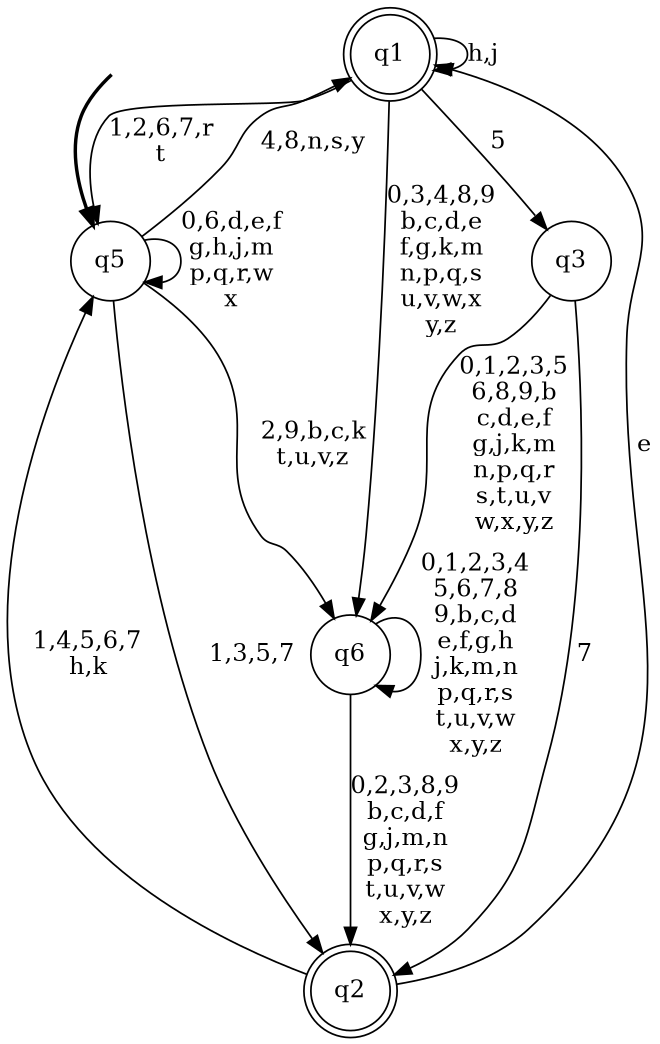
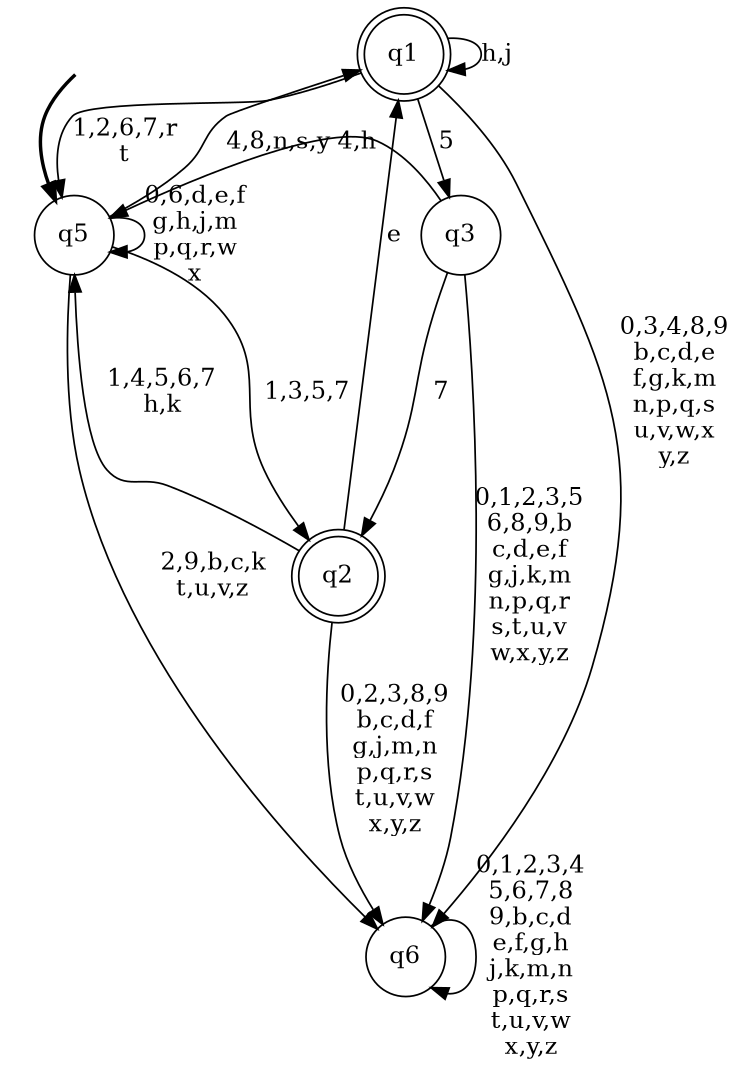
none -> (290, 147)
(351, 811) -> (329, 770)
